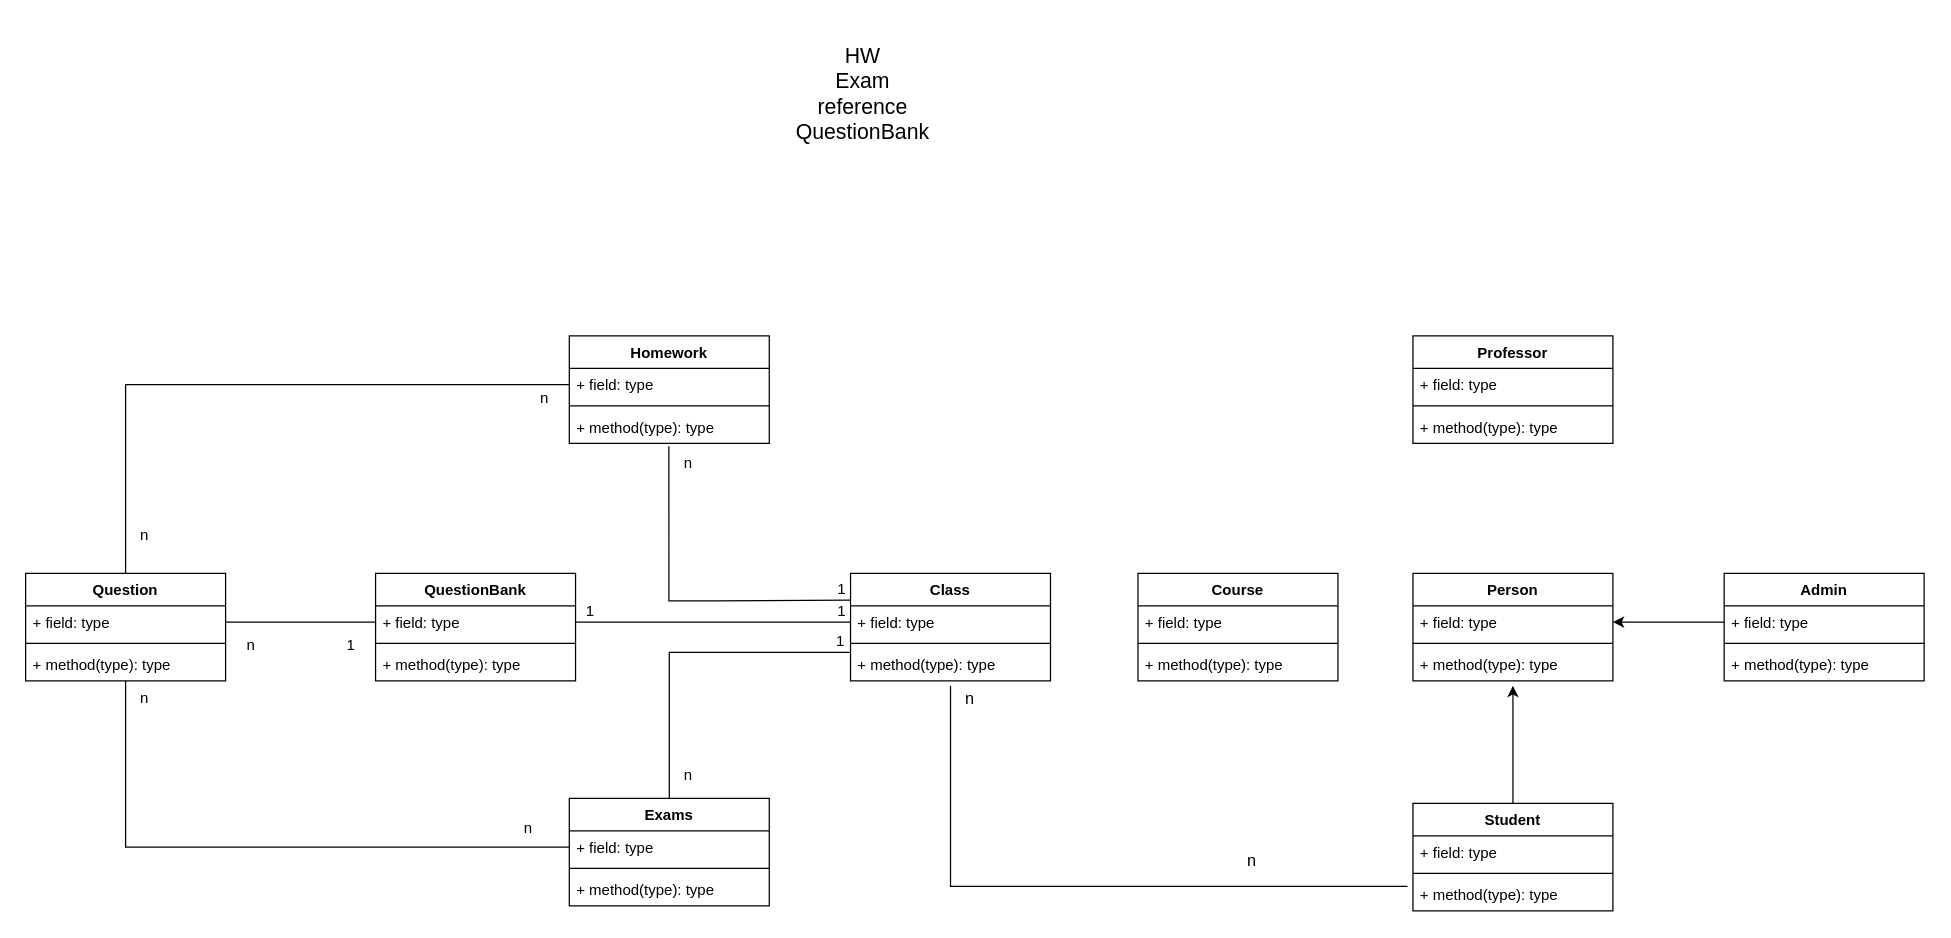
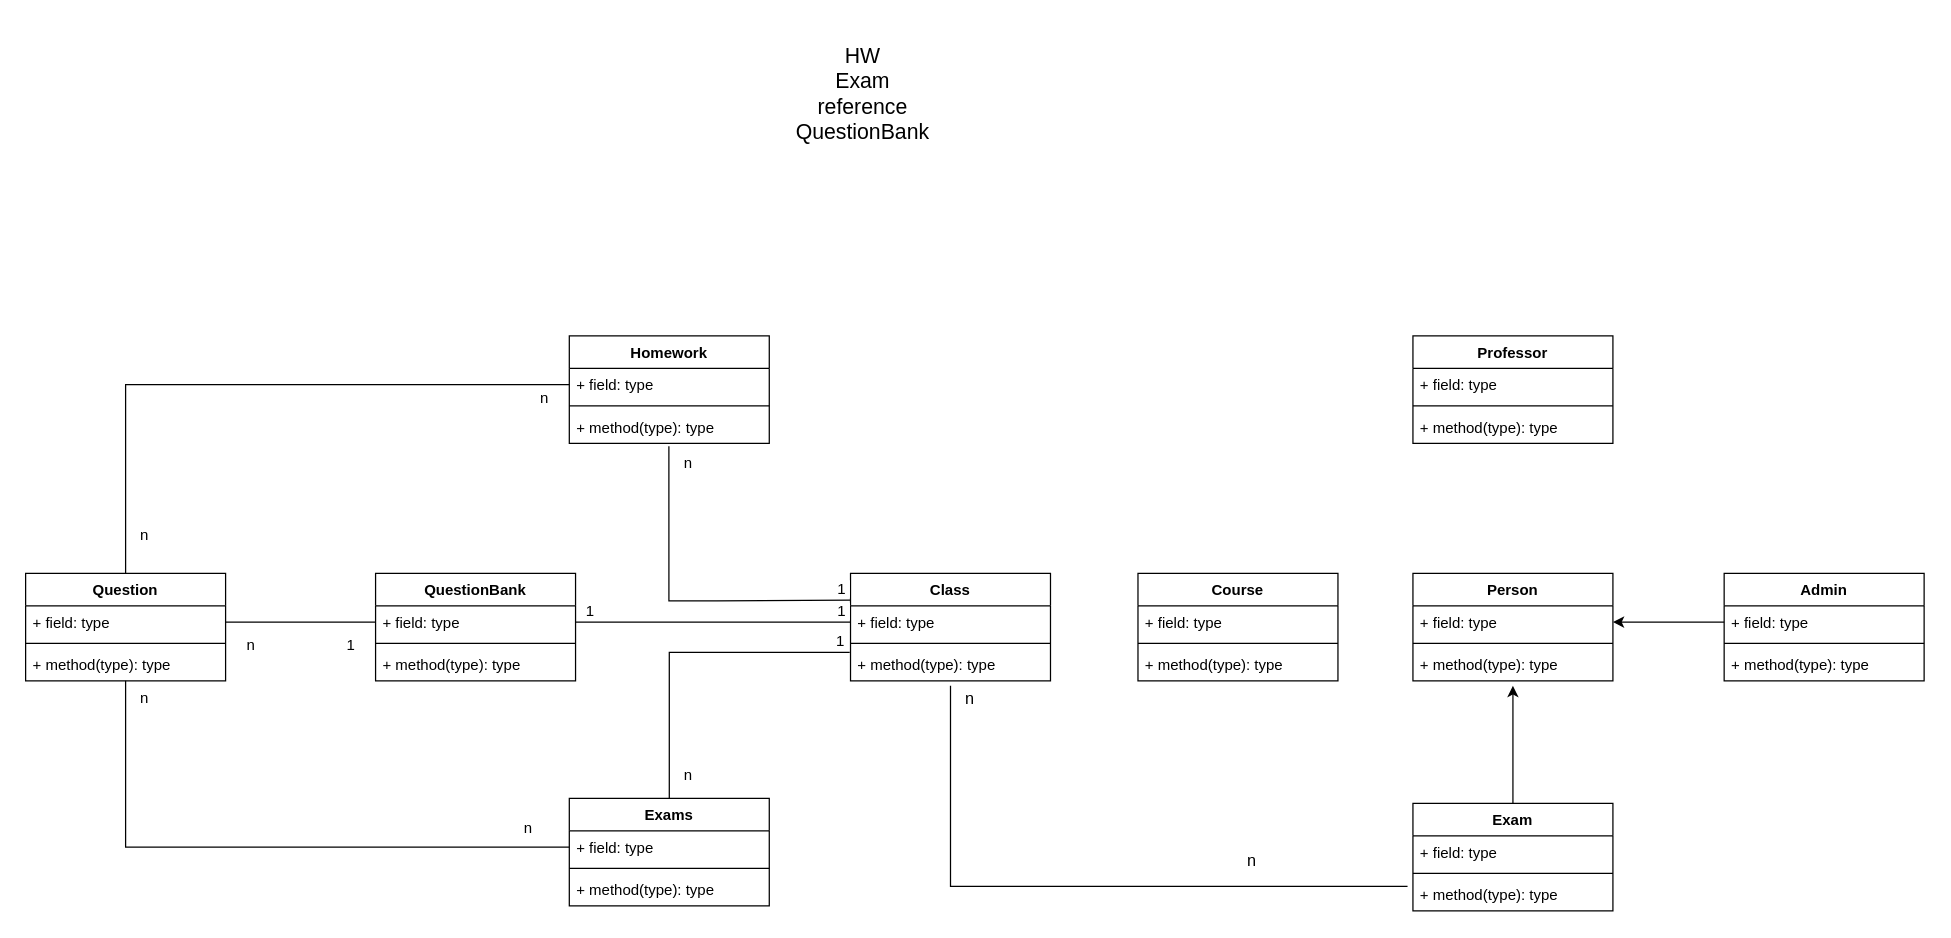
(1513, 820) -> (1513, 820)
